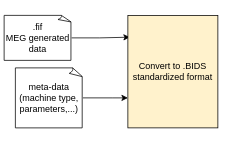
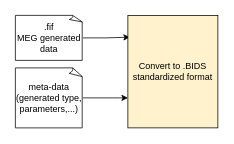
(38, 38) -> (49, 38)
(49, 98) -> (49, 98)
